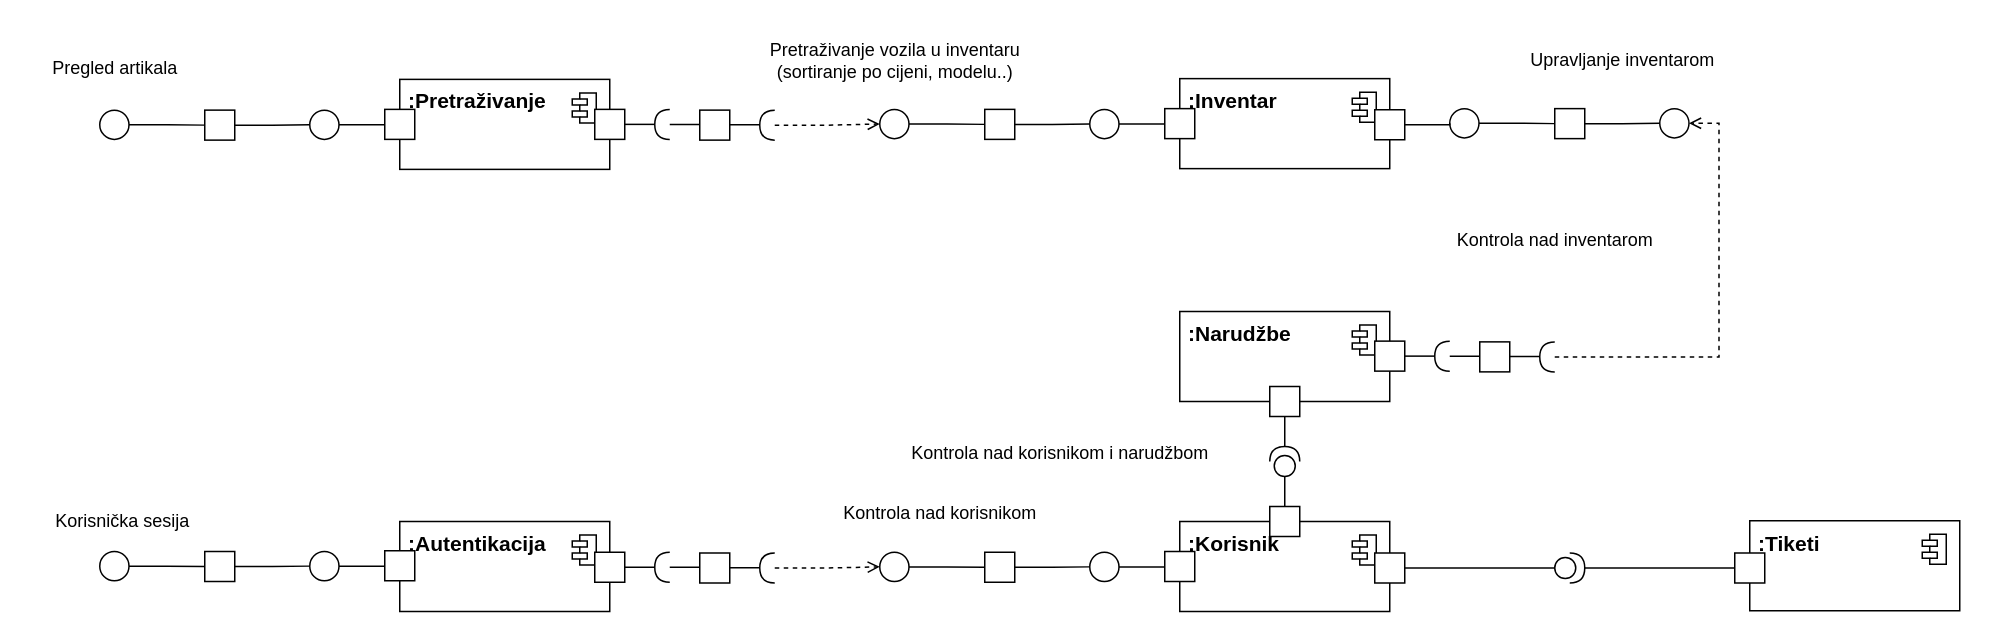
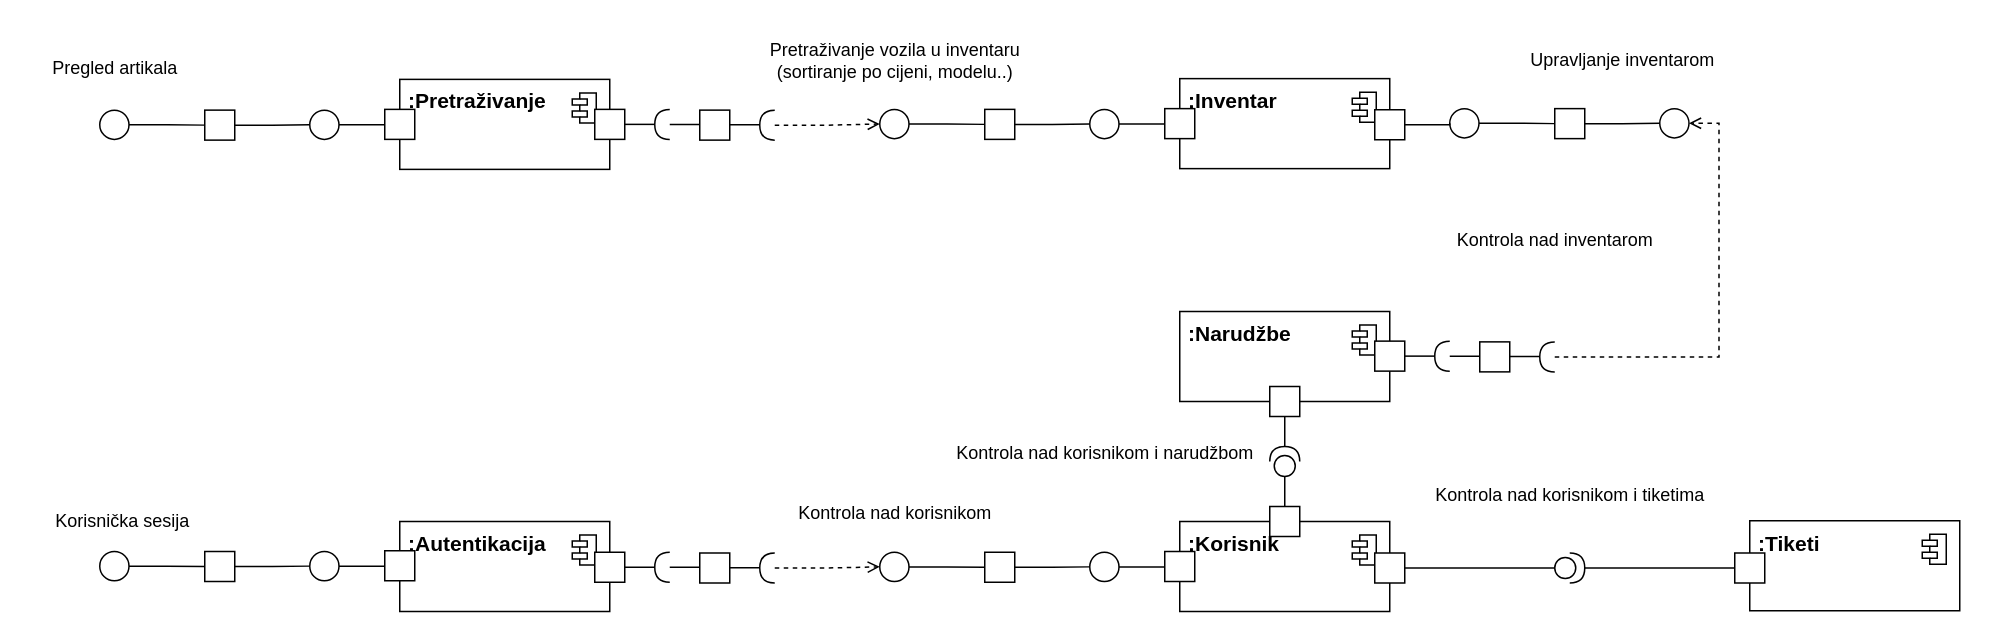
(1059, 454) -> (1104, 454)
none -> (1570, 496)
(940, 514) -> (895, 514)
